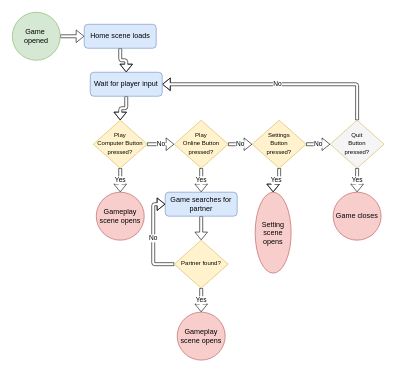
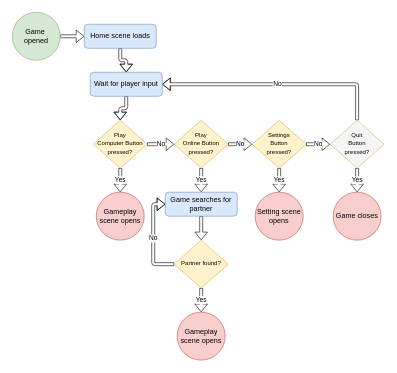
(273, 233) -> (279, 216)
